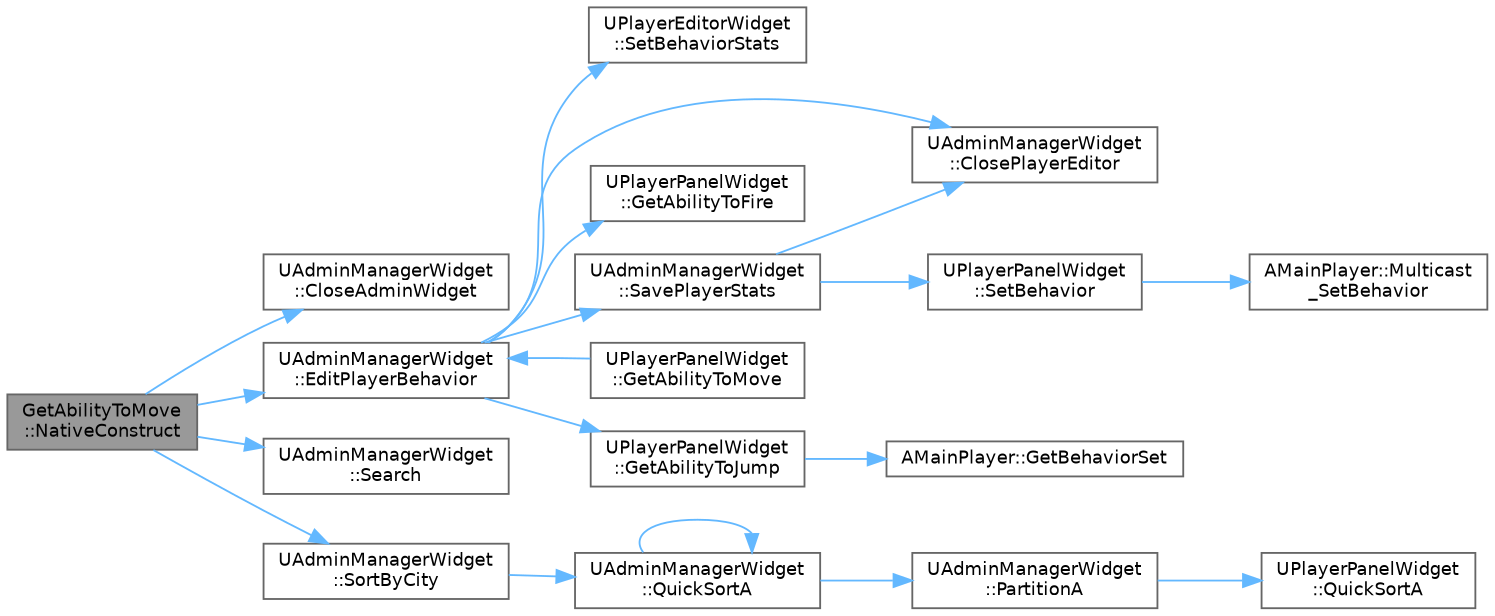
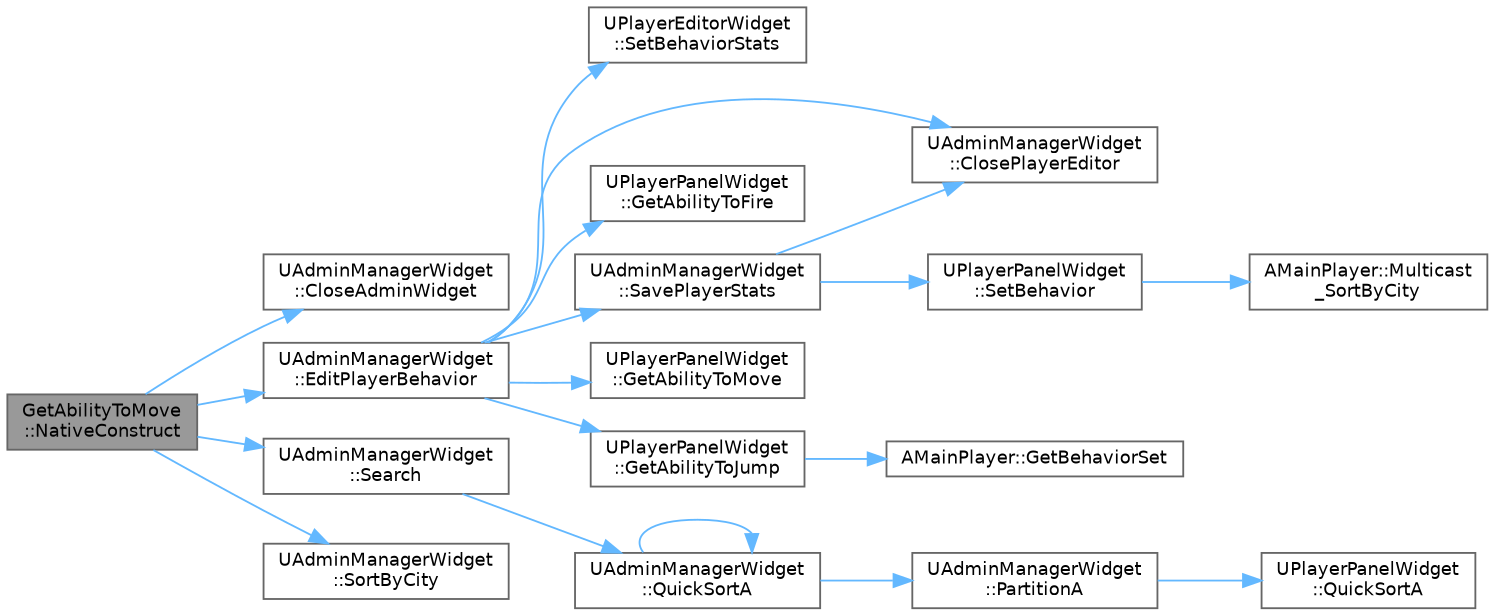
(1368, 282) -> (1368, 282)
(559, 358) -> (540, 383)
(533, 576) -> (533, 520)
